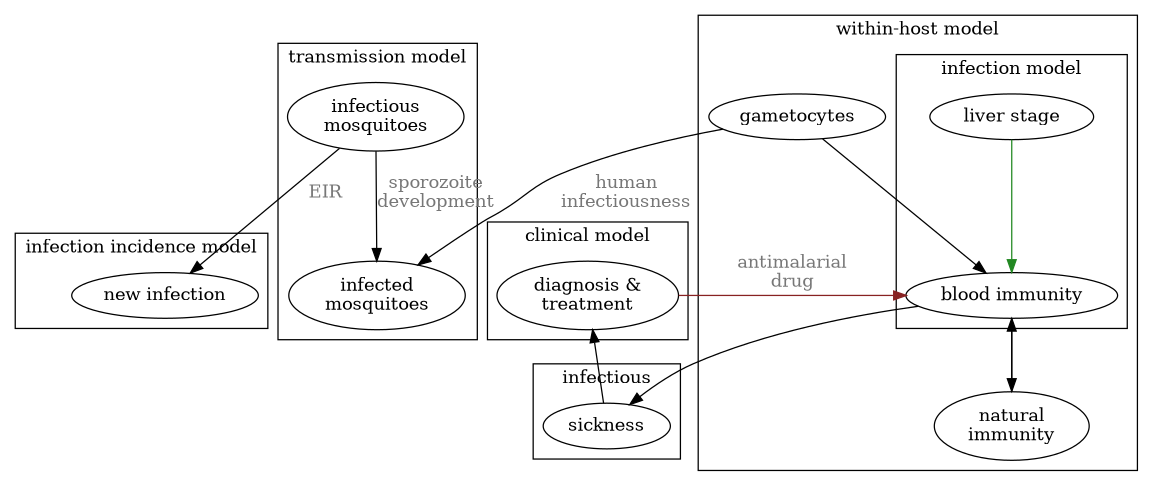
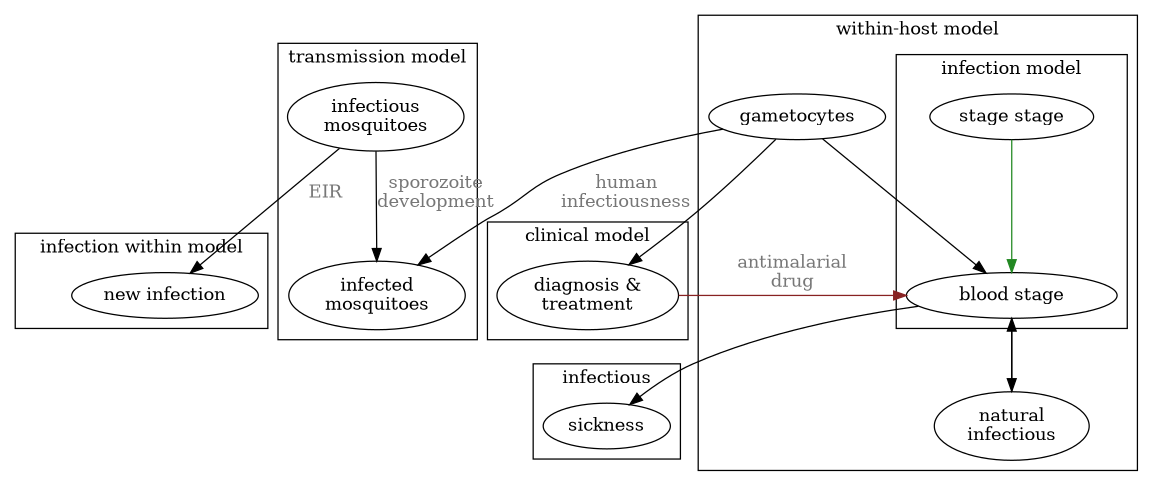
(1012, 117) -> (1012, 117)
(142, 248) -> (142, 248)
(1012, 295) -> (1012, 295)
(599, 373) -> (710, 201)
(1012, 426) -> (1012, 426)
